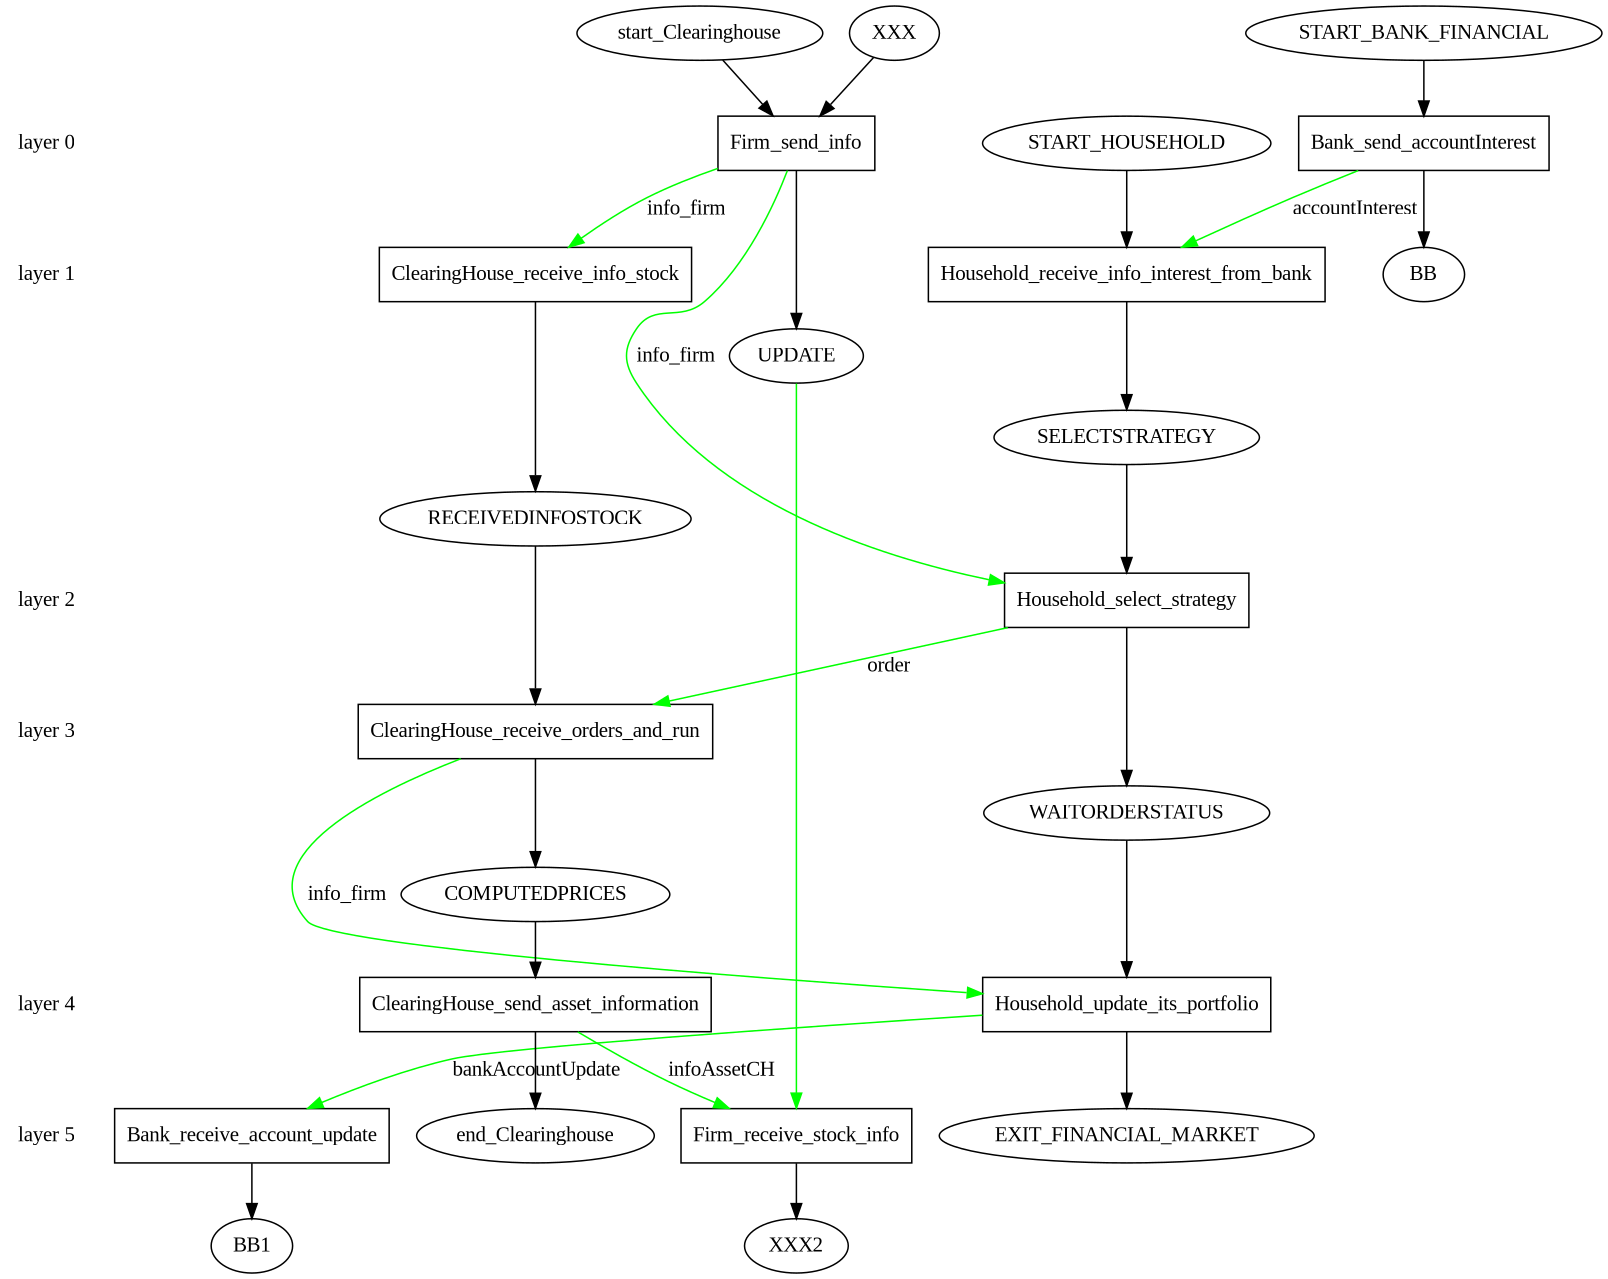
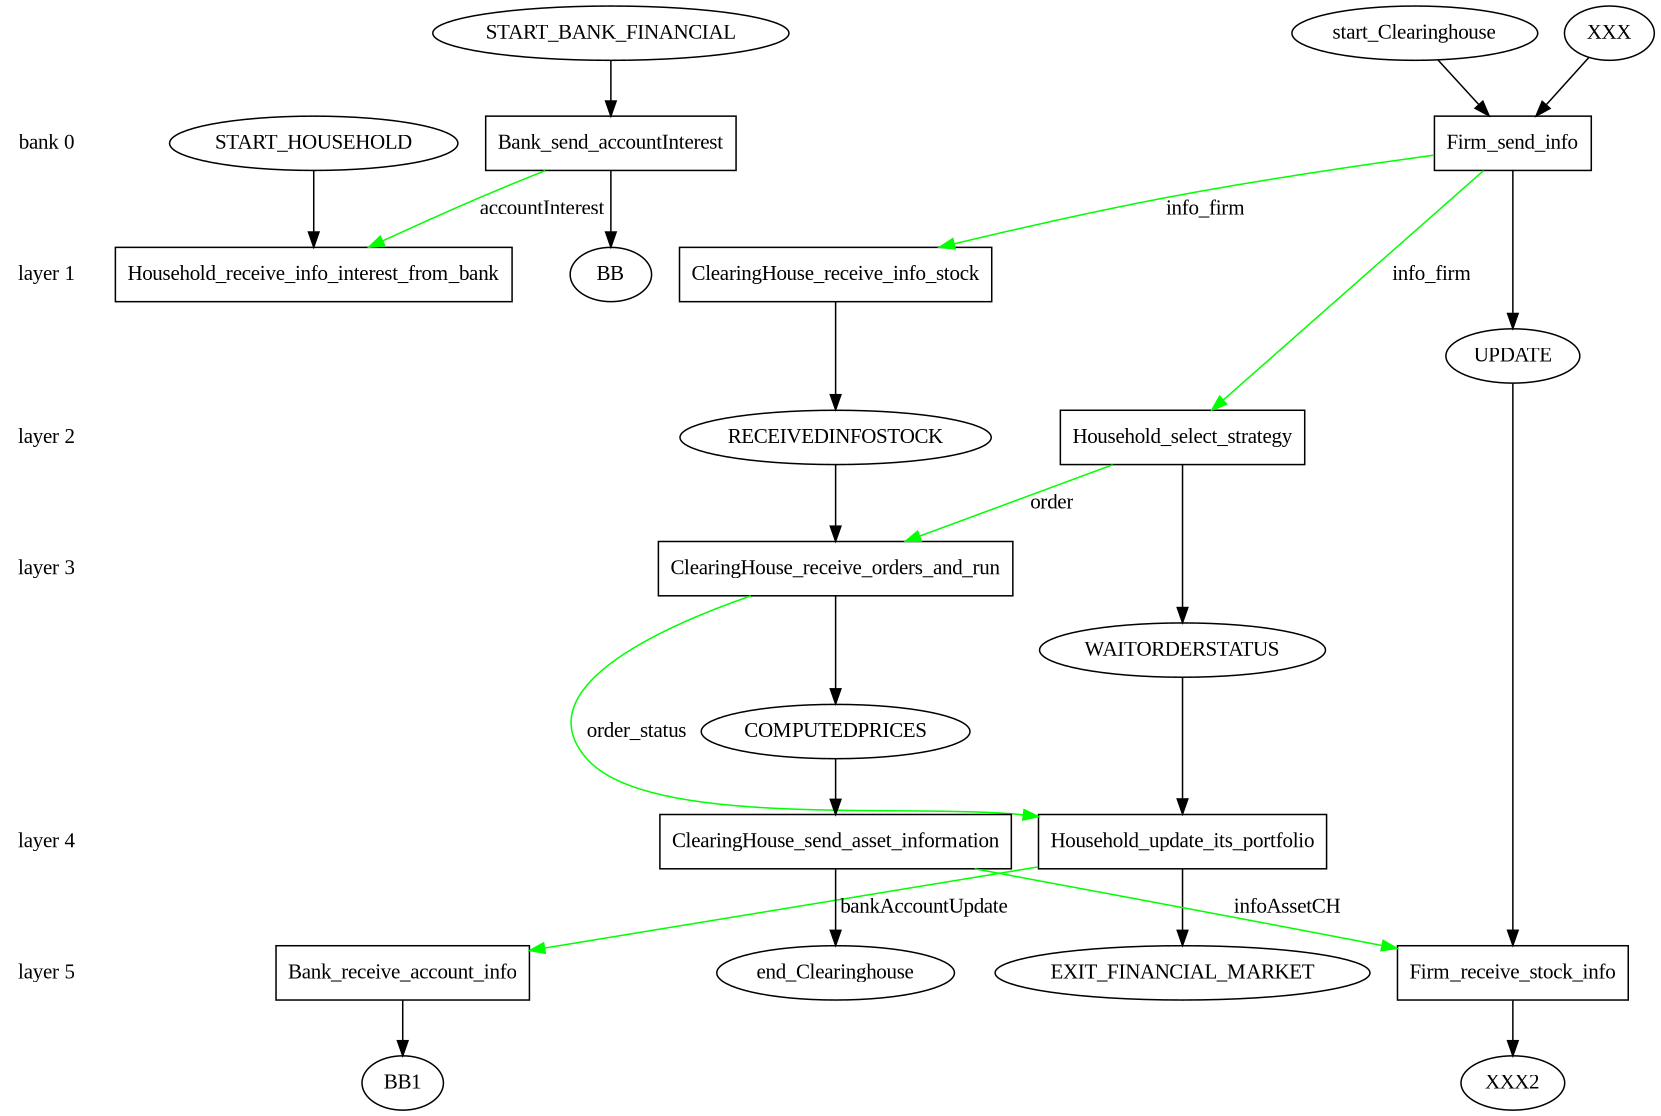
(47, 143) -> (47, 143)
(1127, 437) -> none
(796, 738) -> (1513, 657)
(348, 894) -> (637, 732)
(252, 1136) -> (403, 973)
